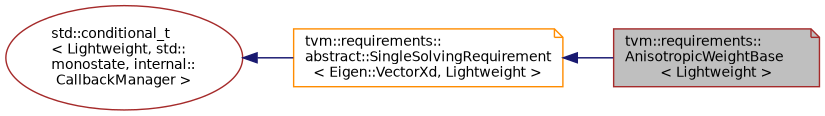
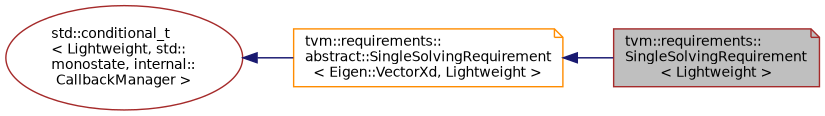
(717, 58) -> (717, 58)
